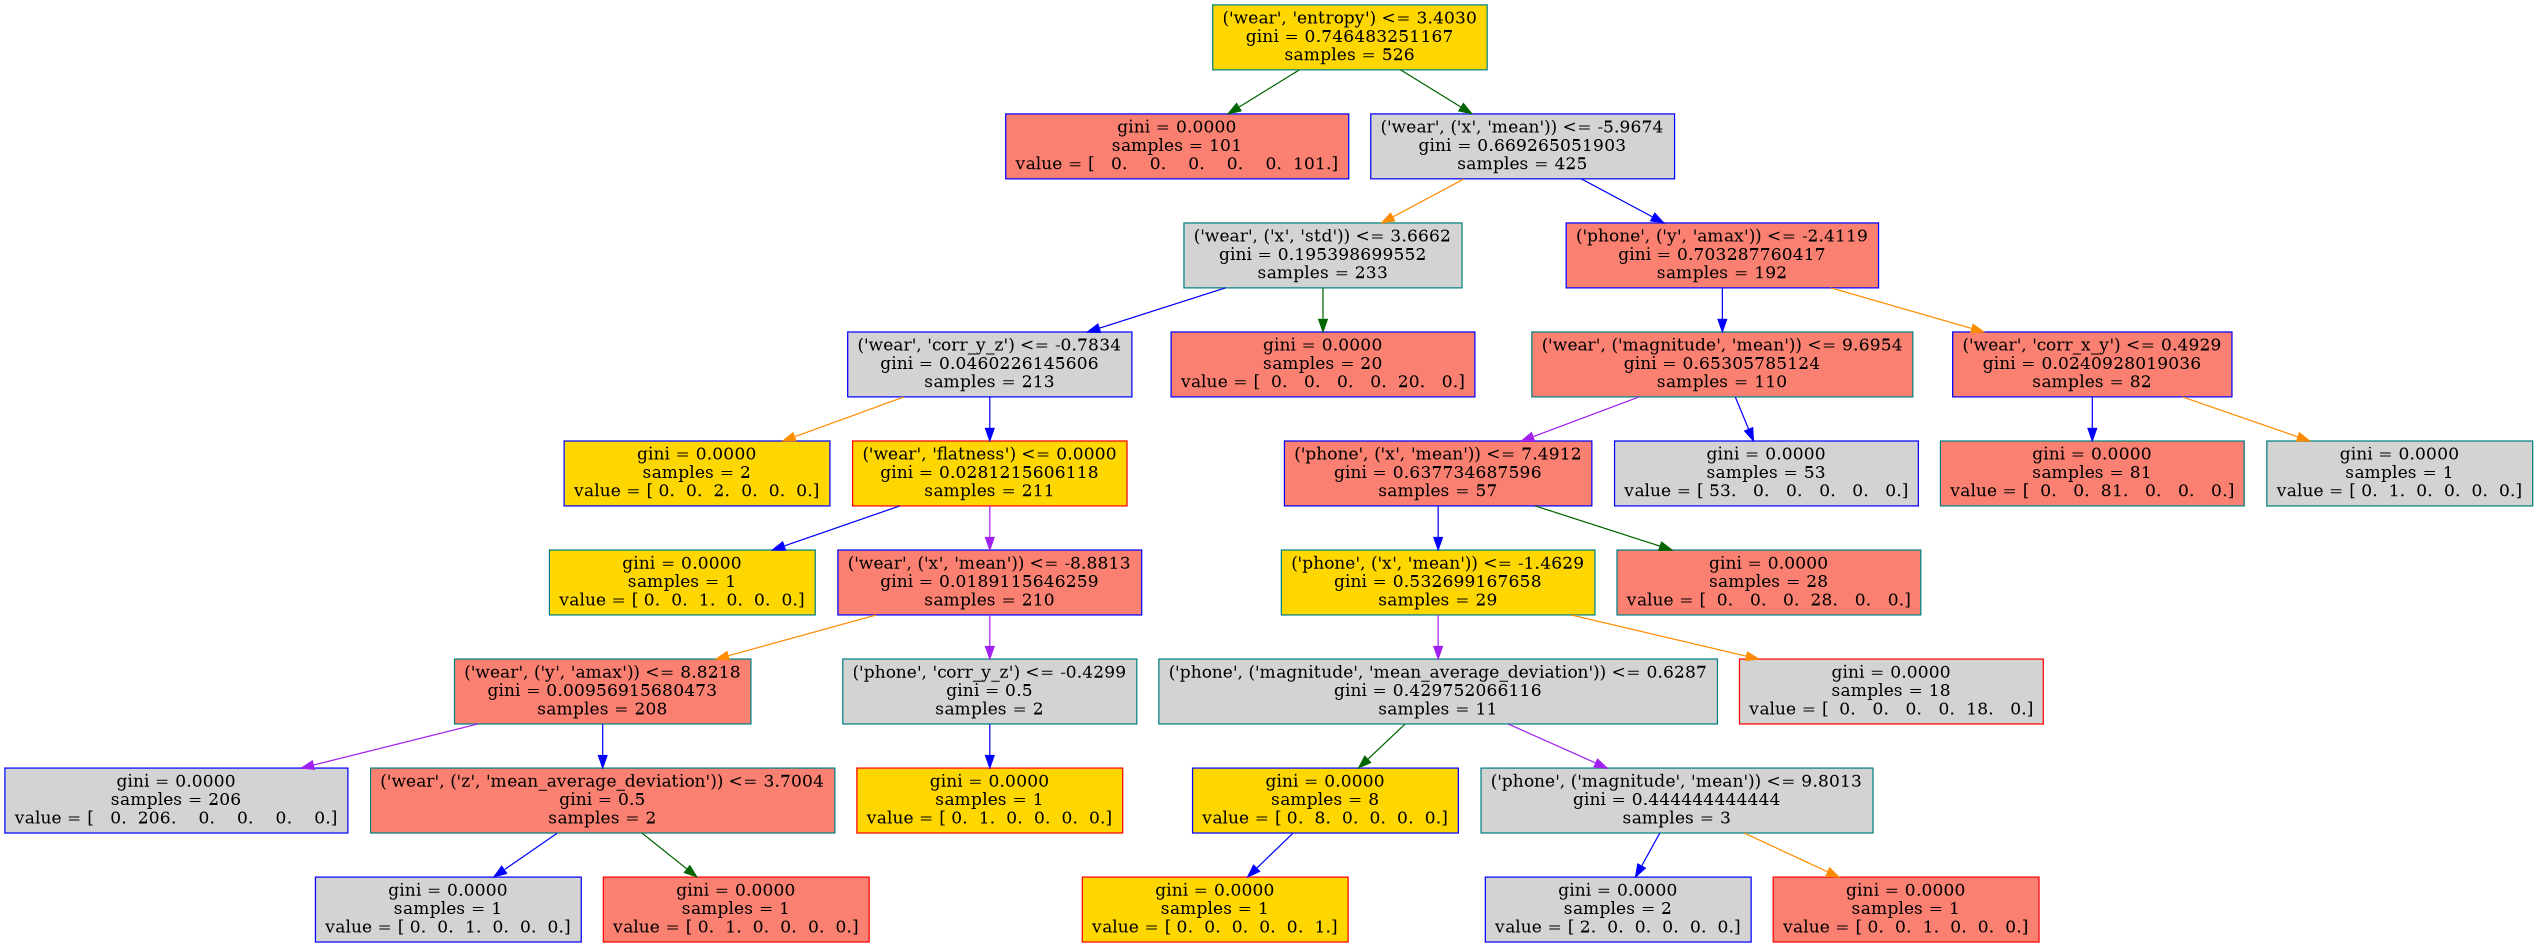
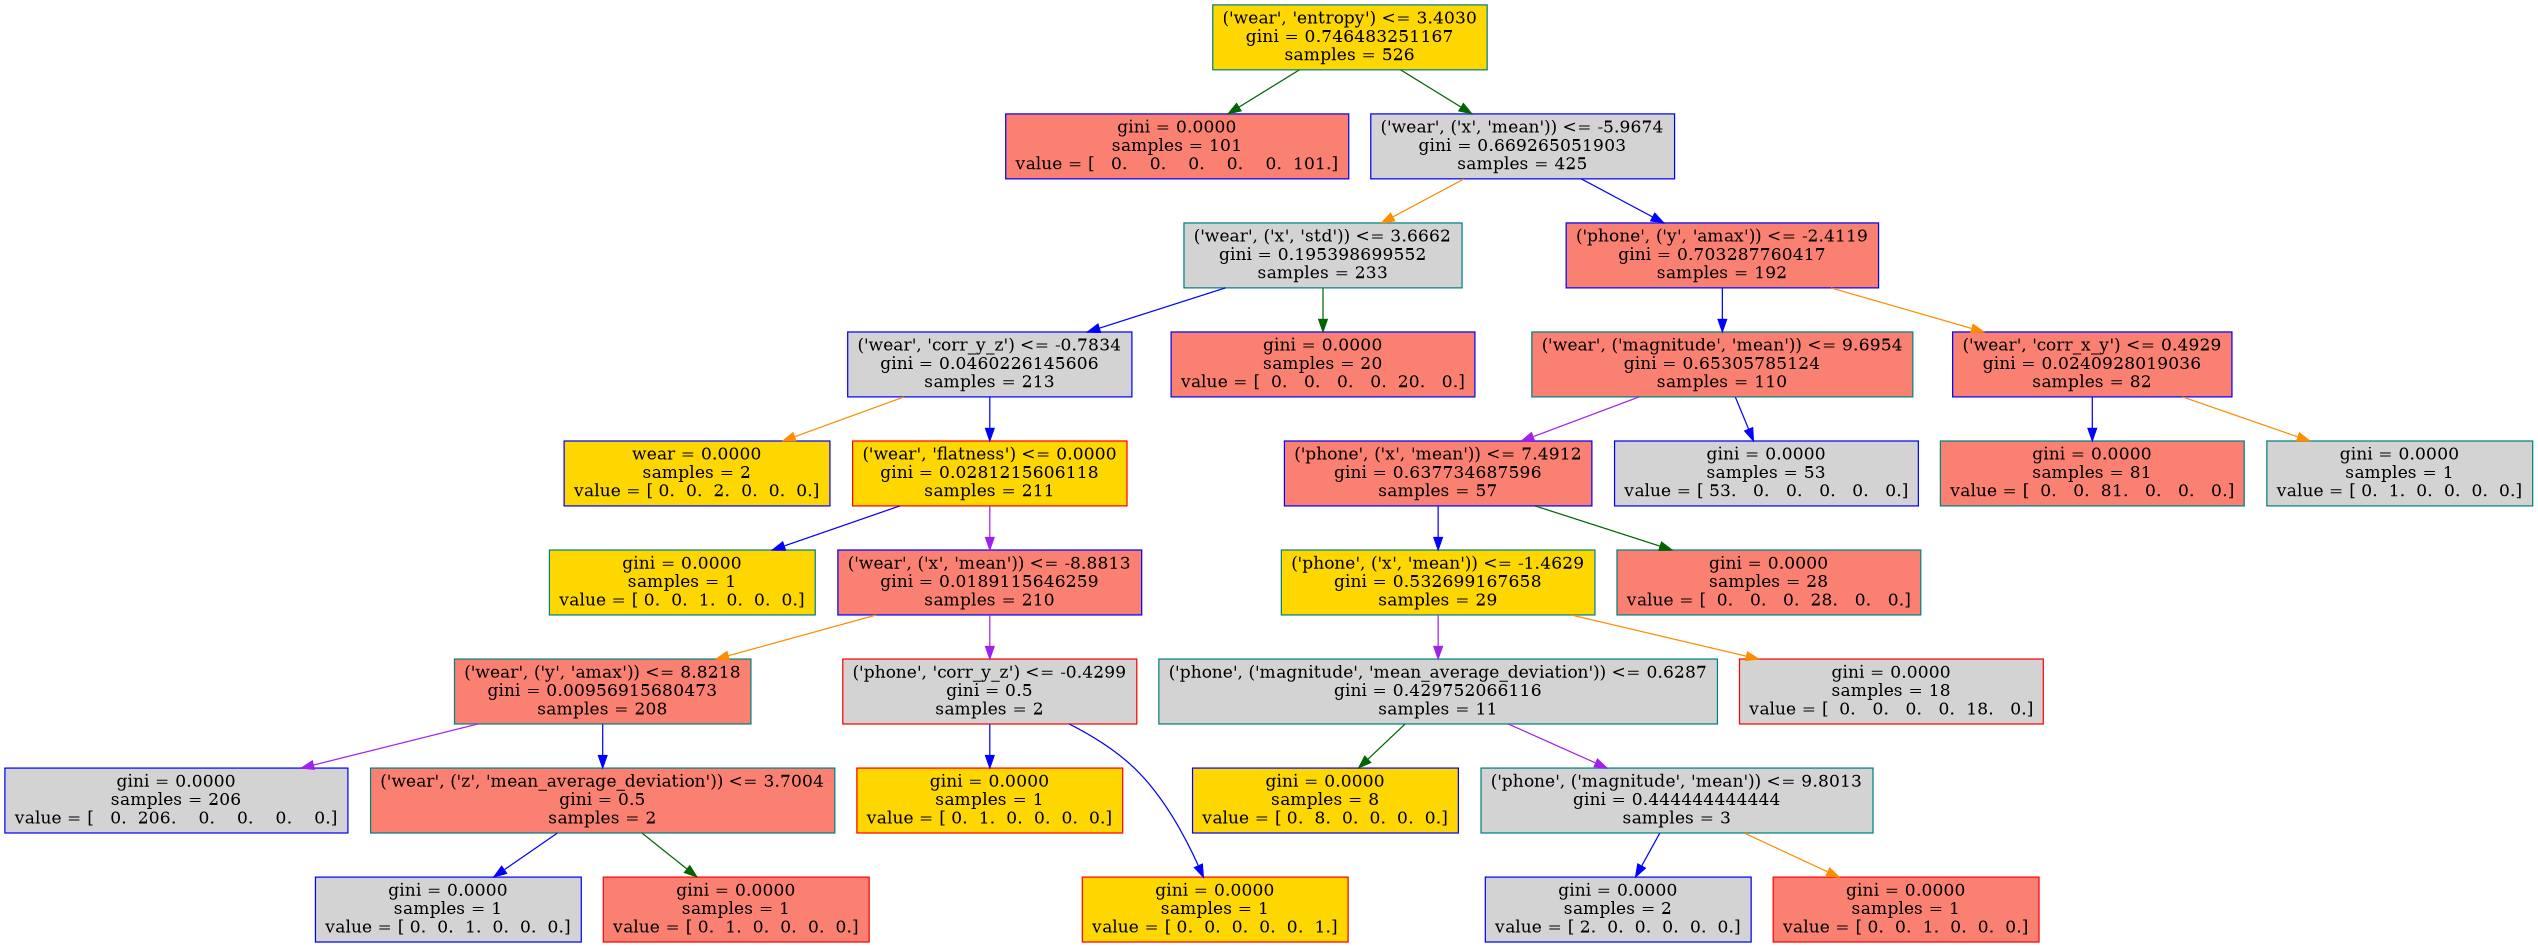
(697, 473) -> (697, 473)
(990, 692) -> (990, 692)
(1275, 851) -> (1147, 782)
